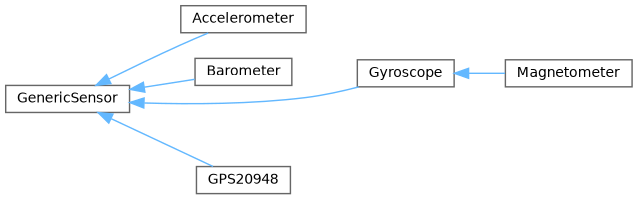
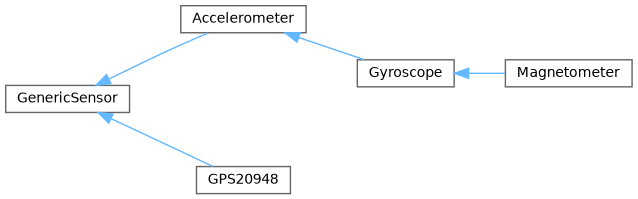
(243, 72) -> none
(252, 102) -> (331, 49)
